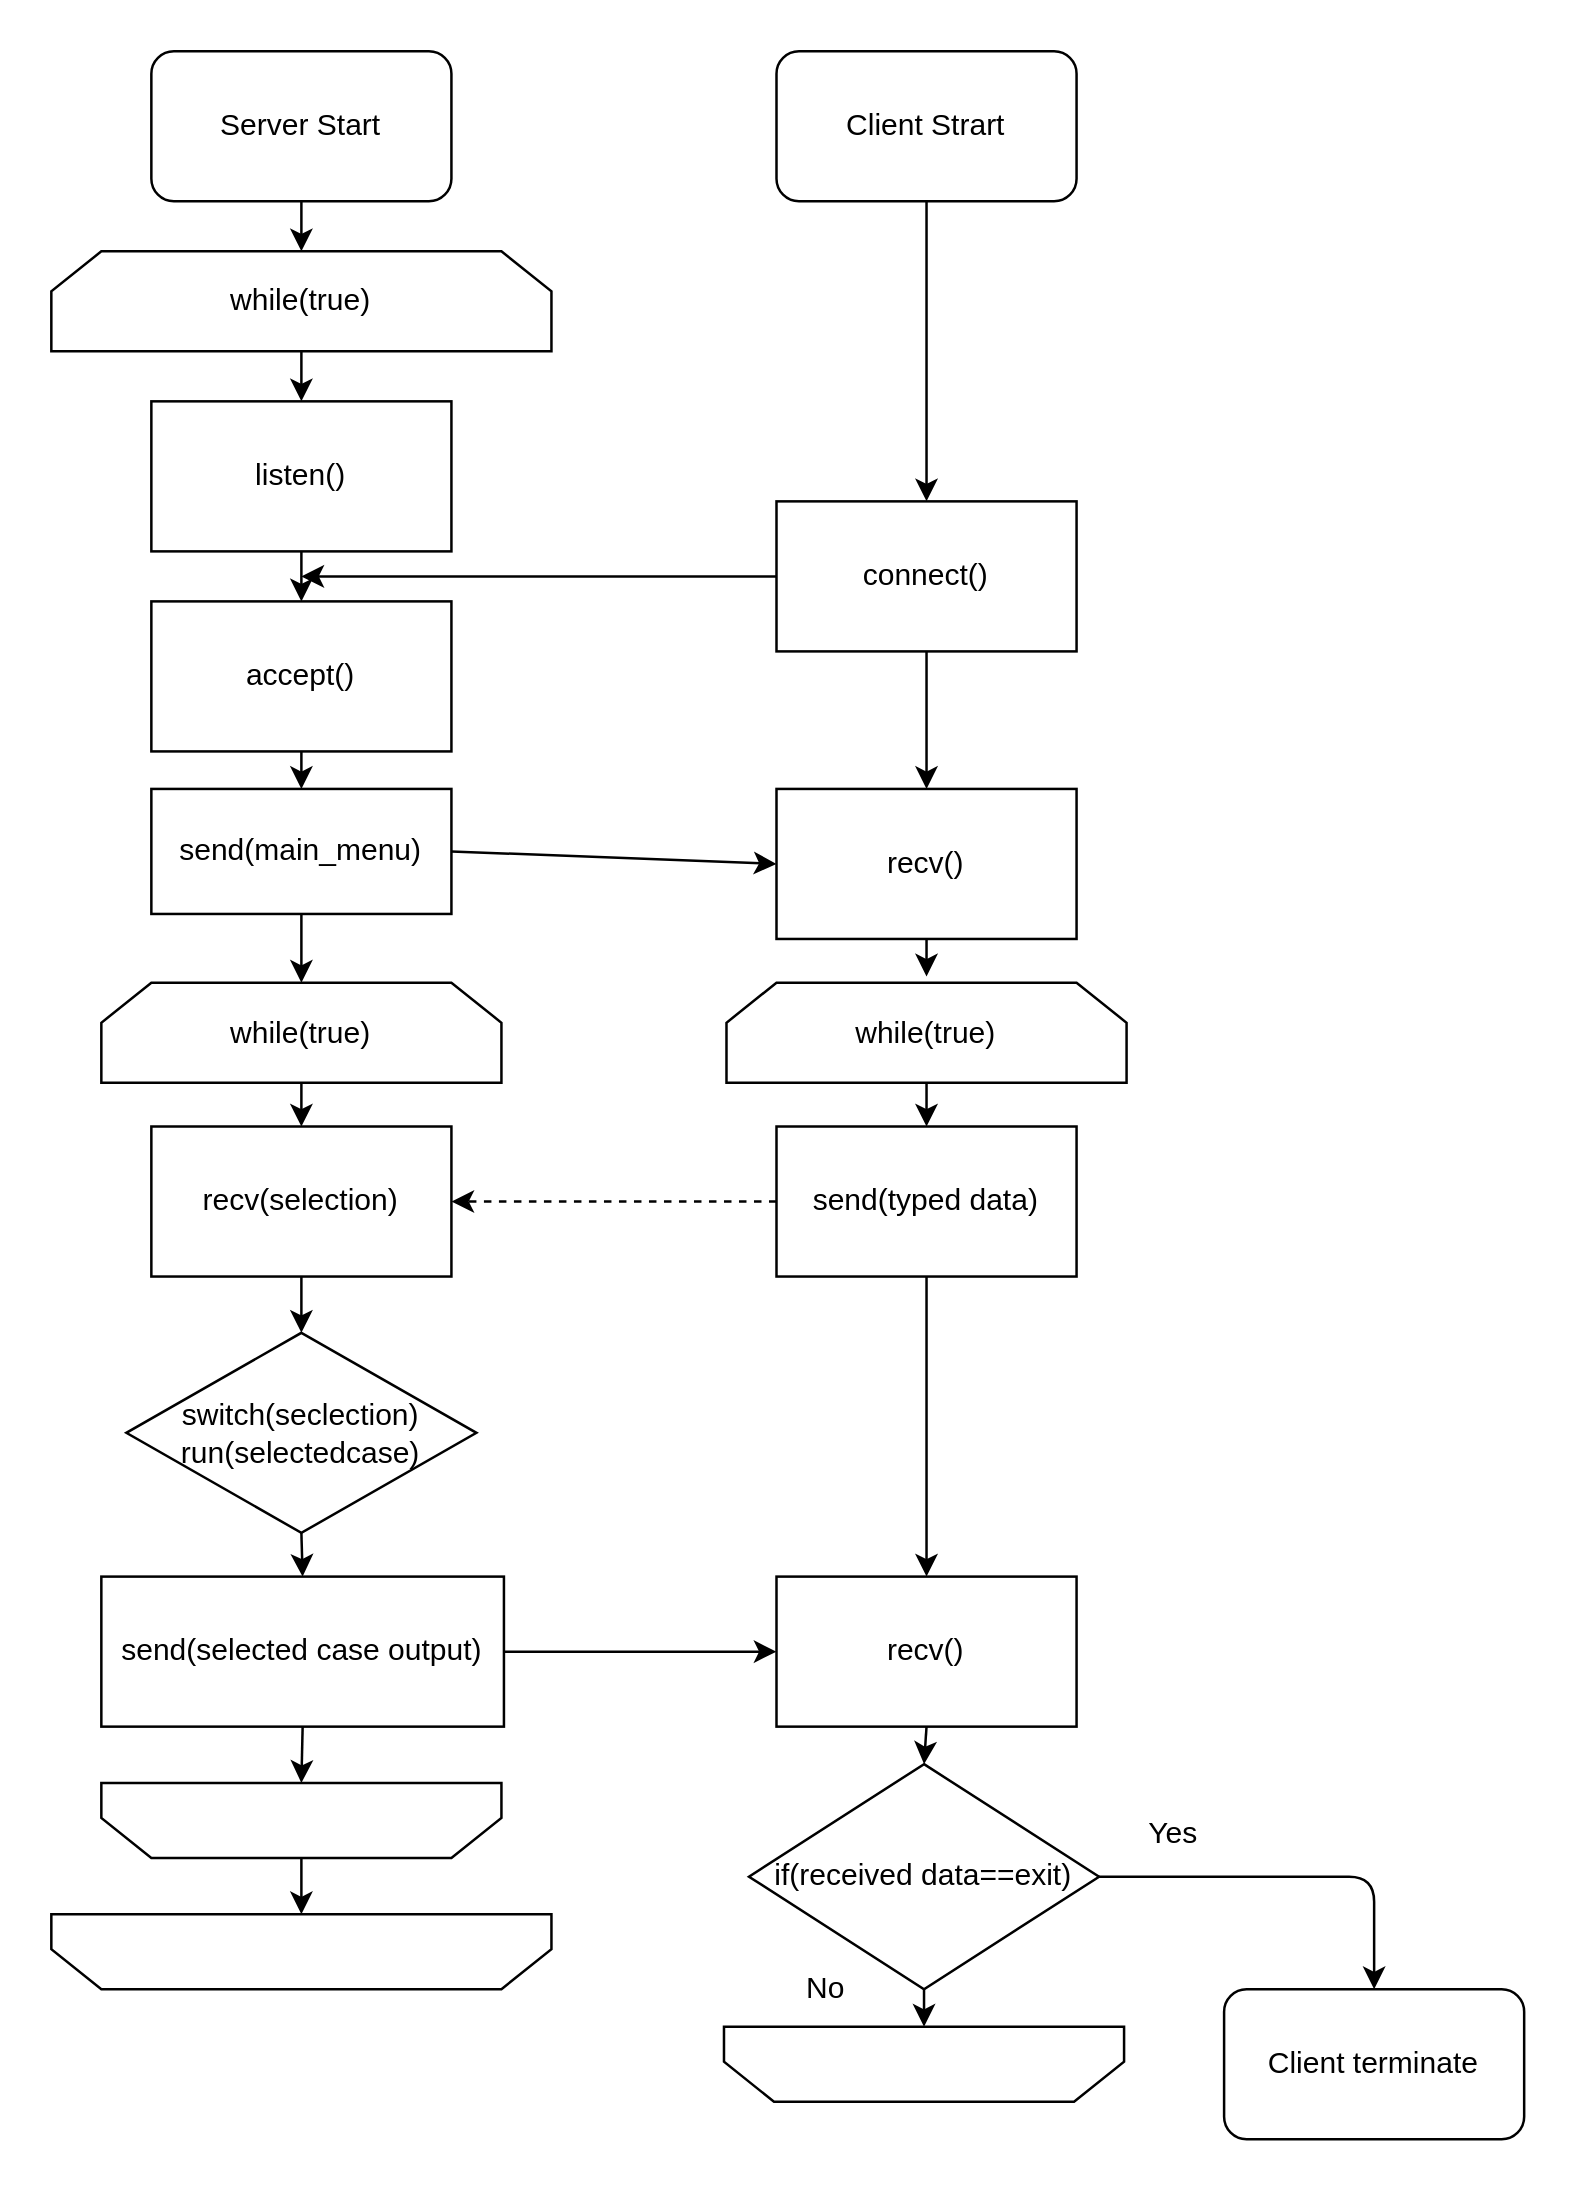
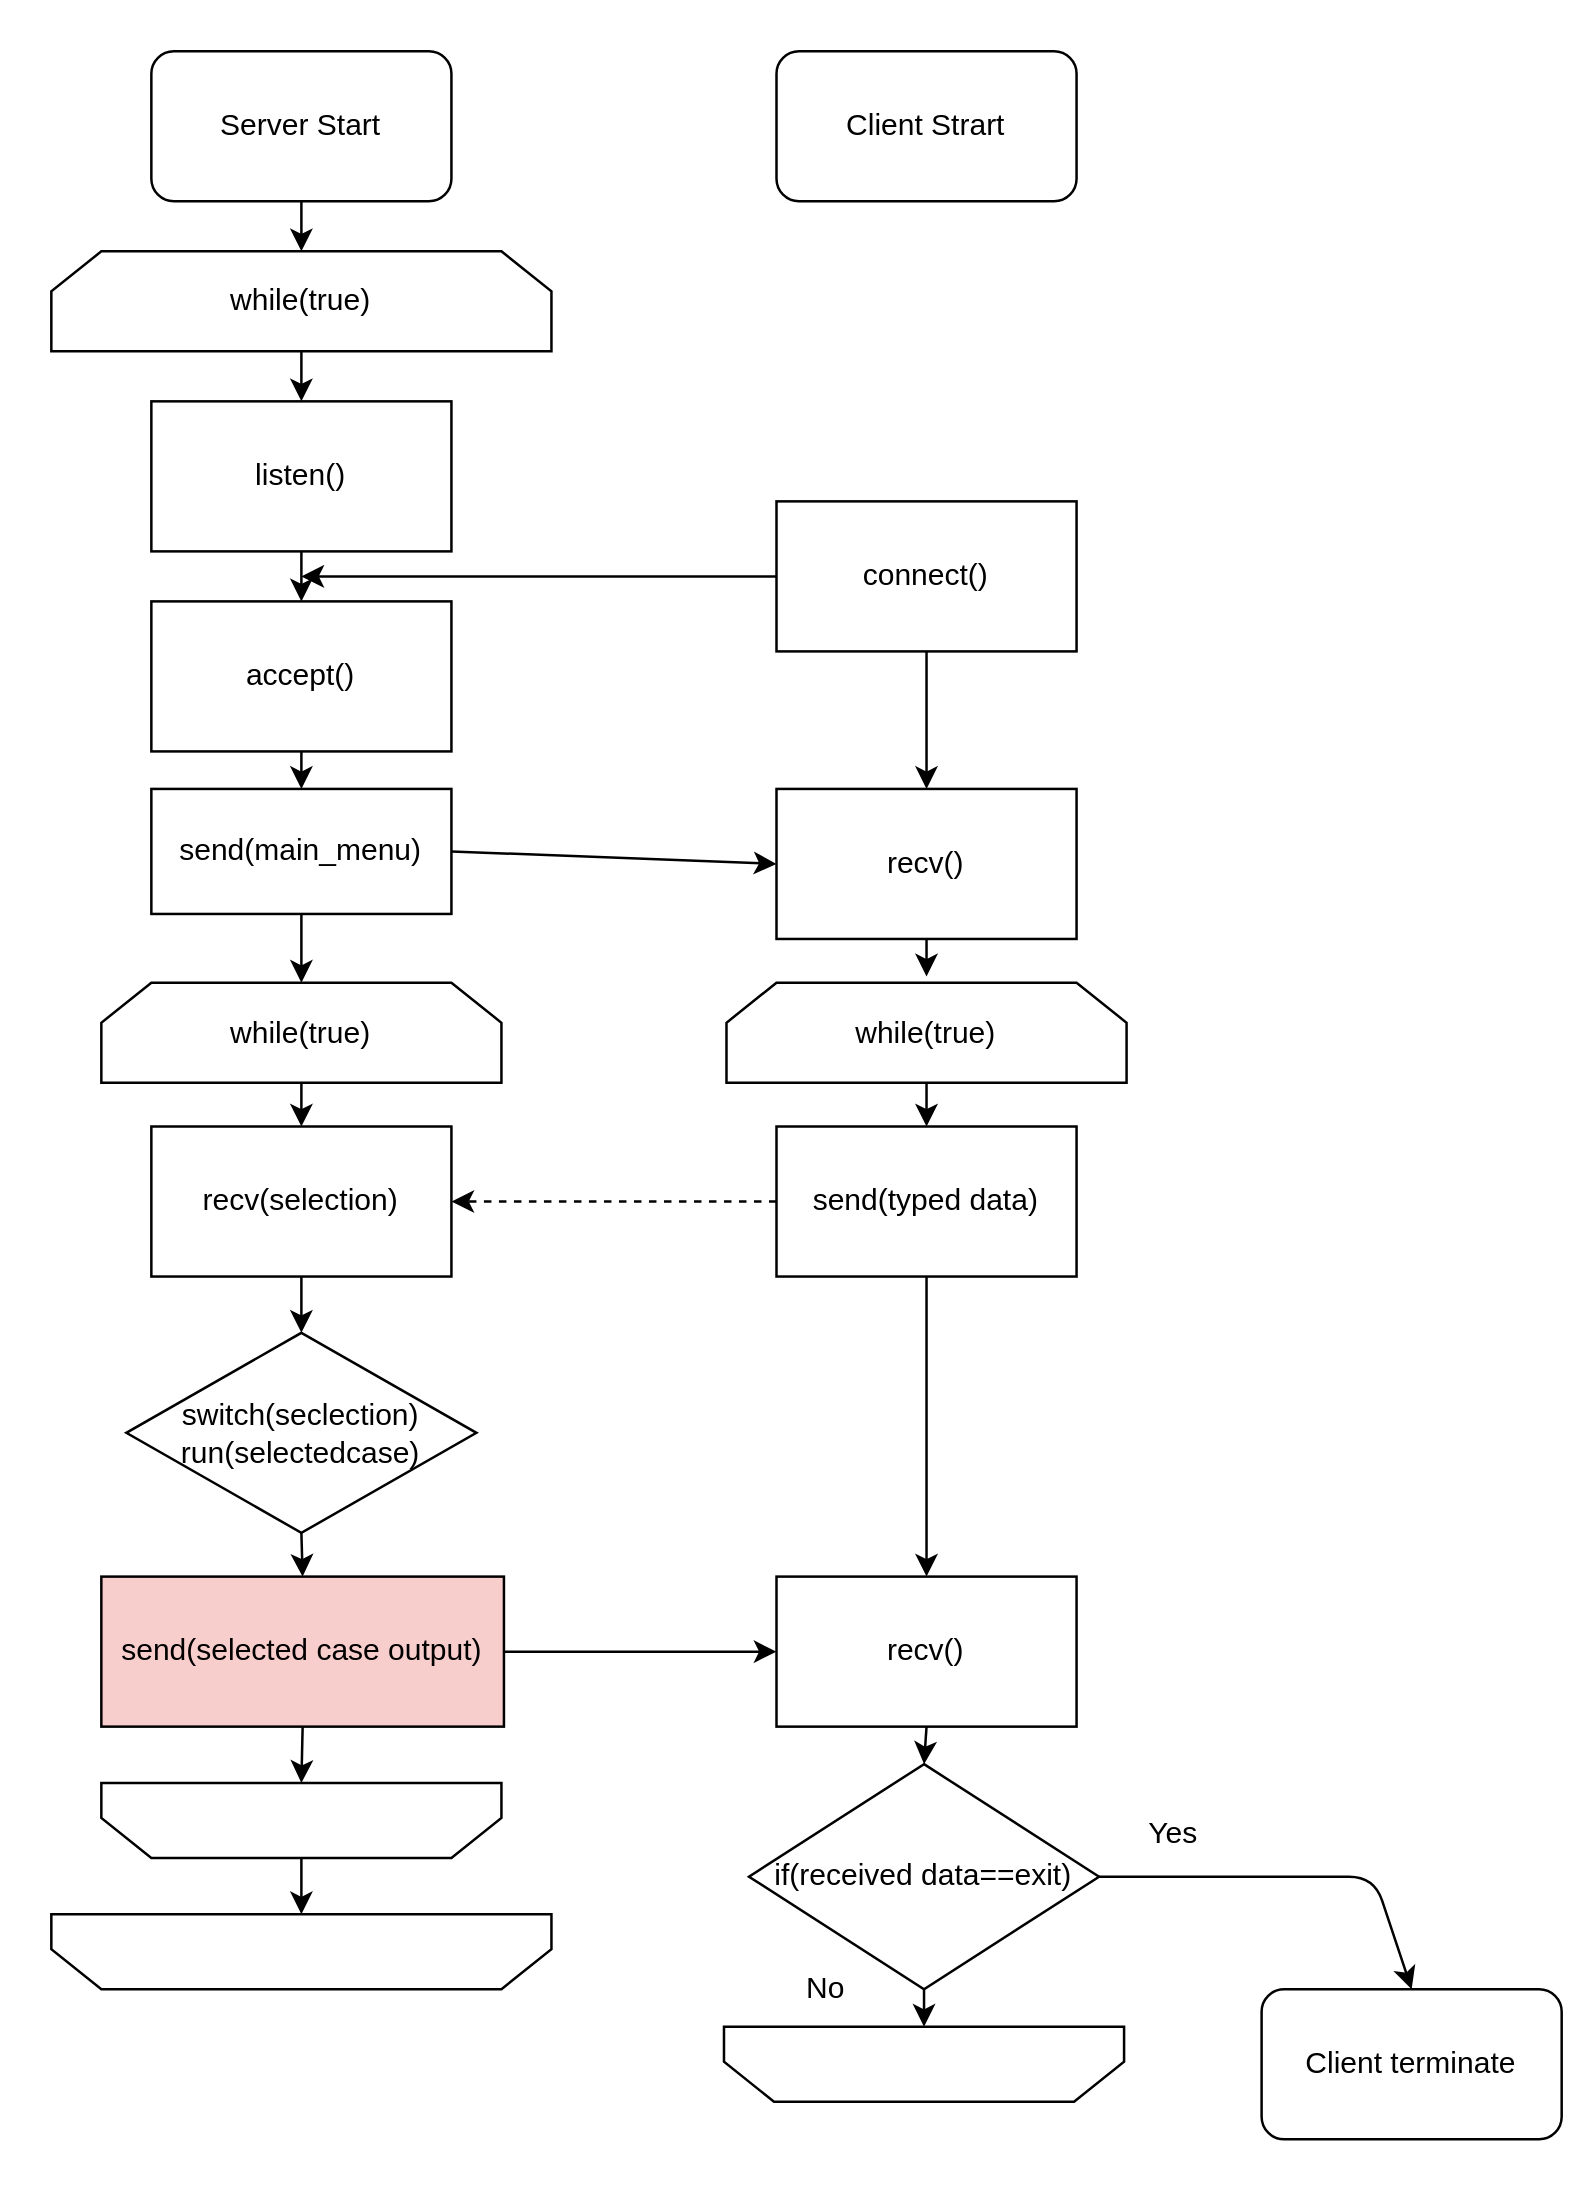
(926, 343) -> none
(303, 1651) -> (303, 1651)
(1374, 2064) -> (1411, 2064)
